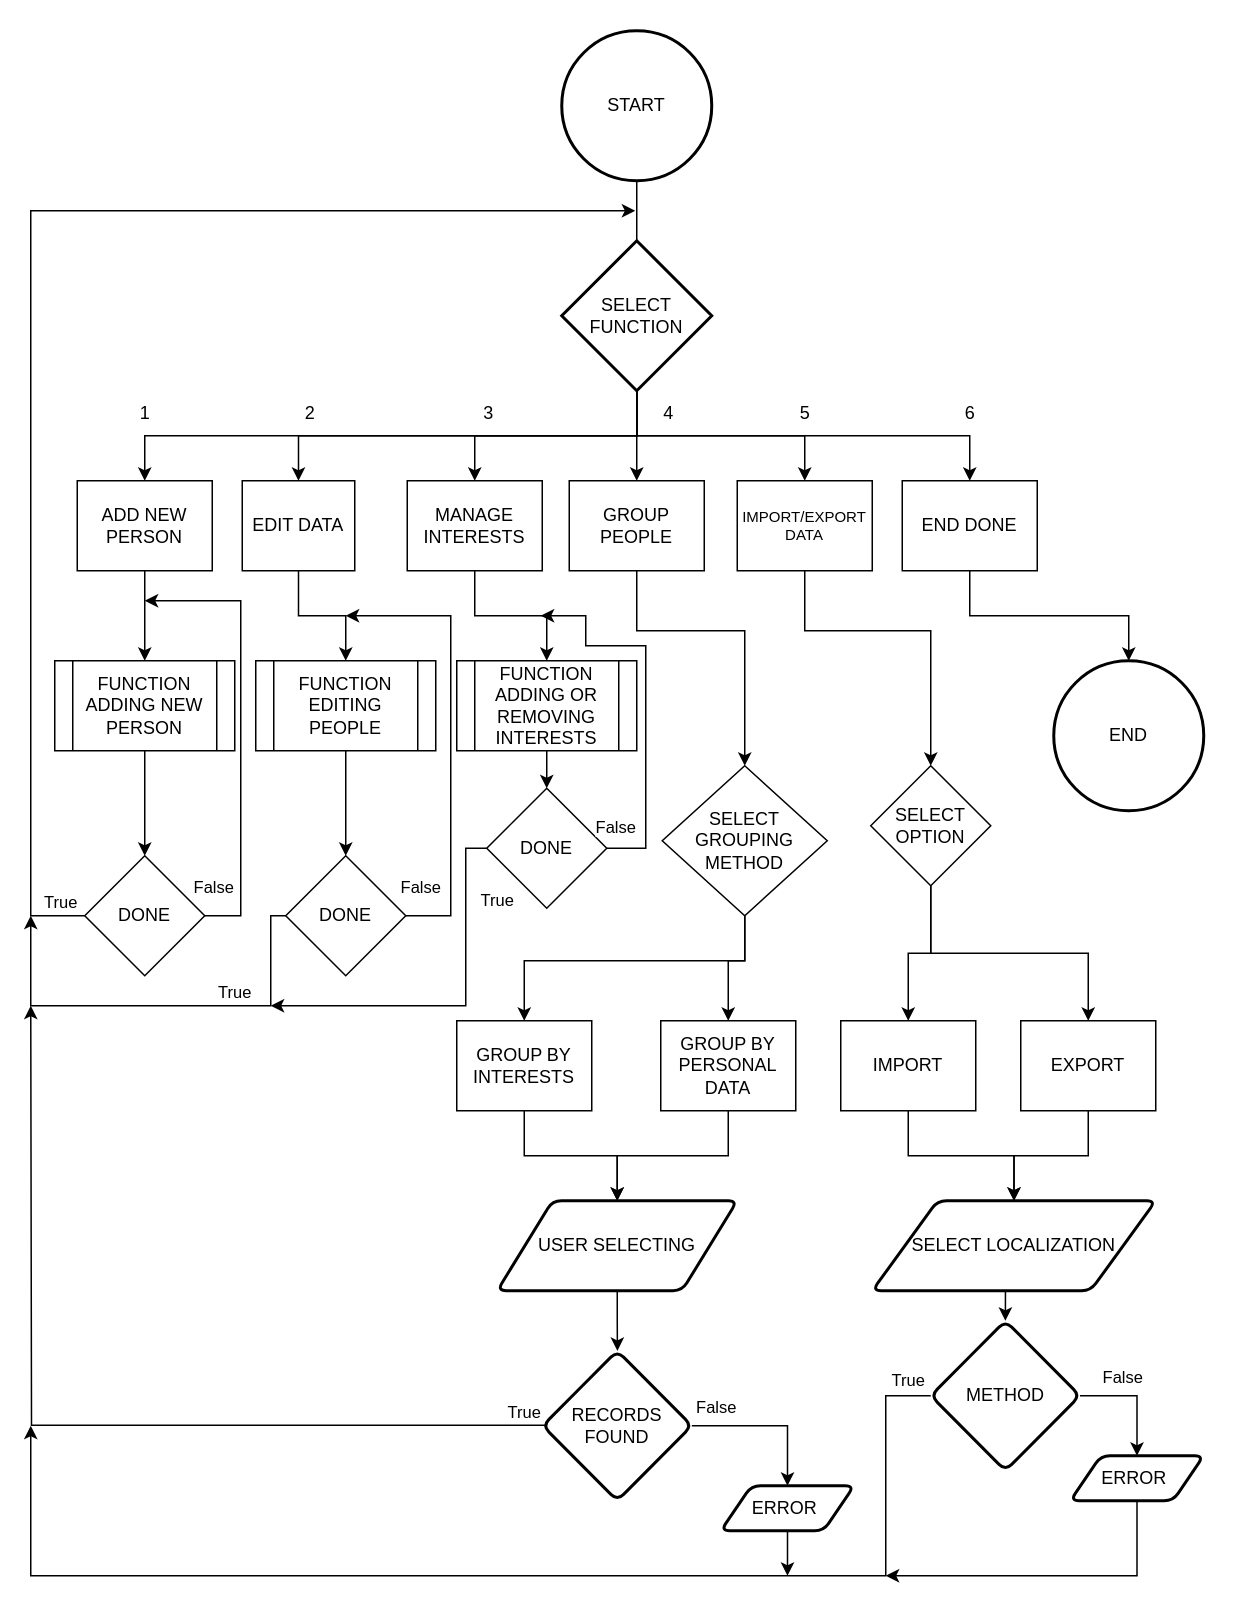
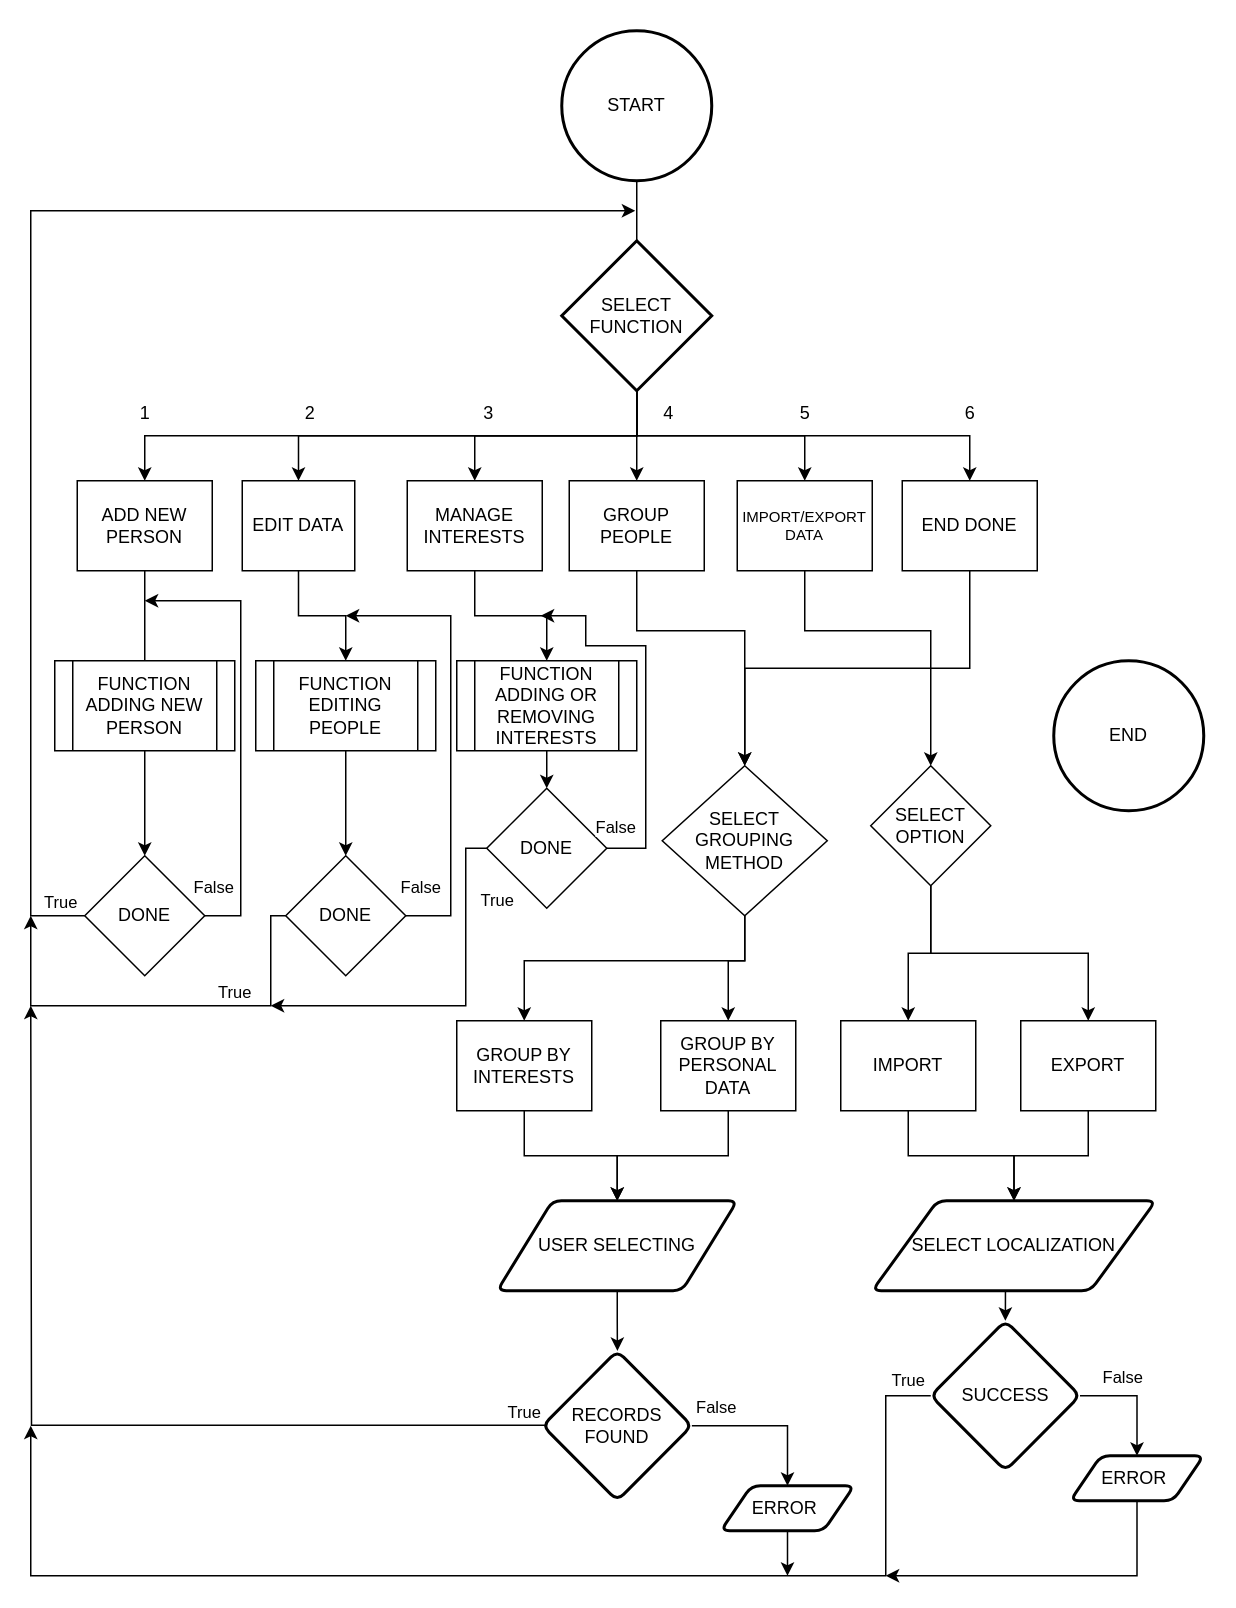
(1065, 616) -> (886, 668)
(145, 649) -> (145, 653)
(1006, 1396) -> (1006, 1396)
